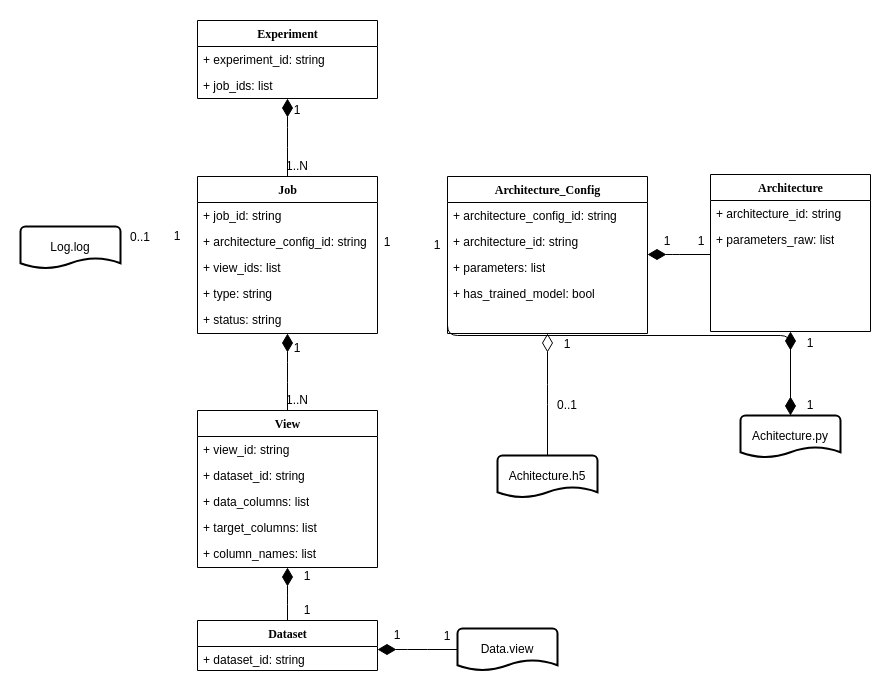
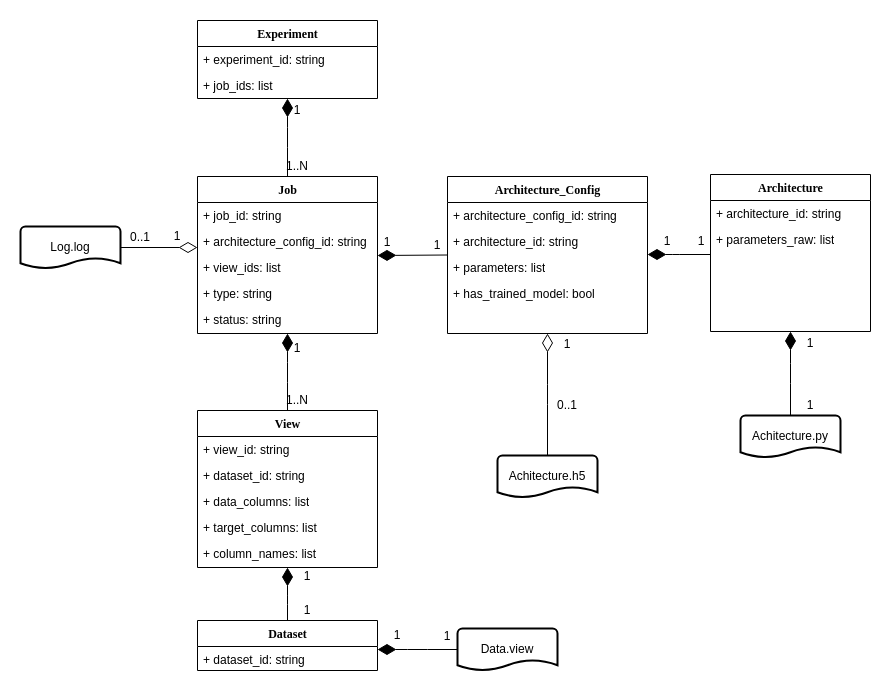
none -> (150, 248)
(617, 336) -> (421, 255)
